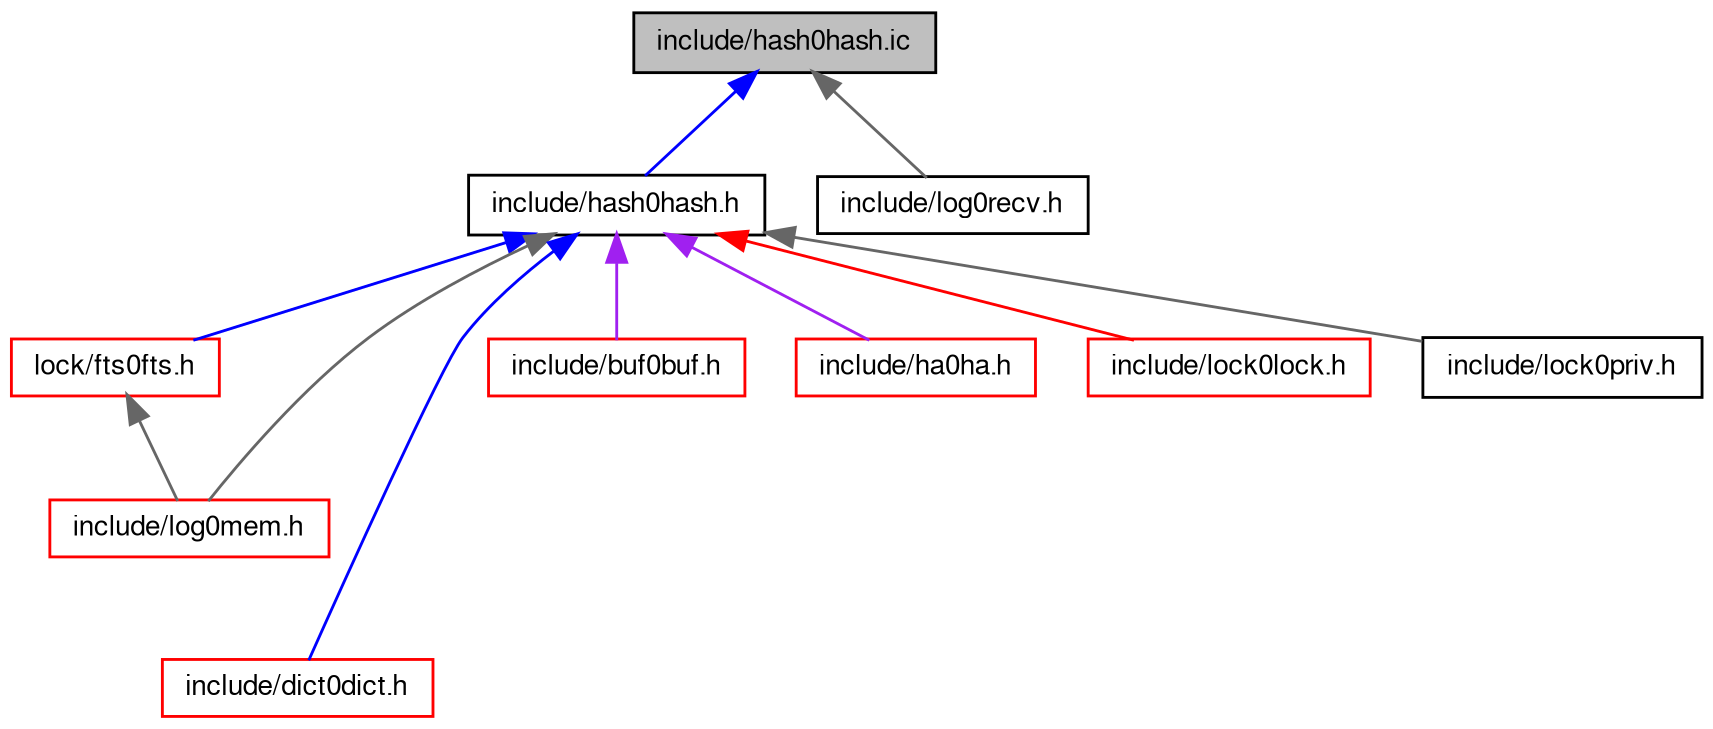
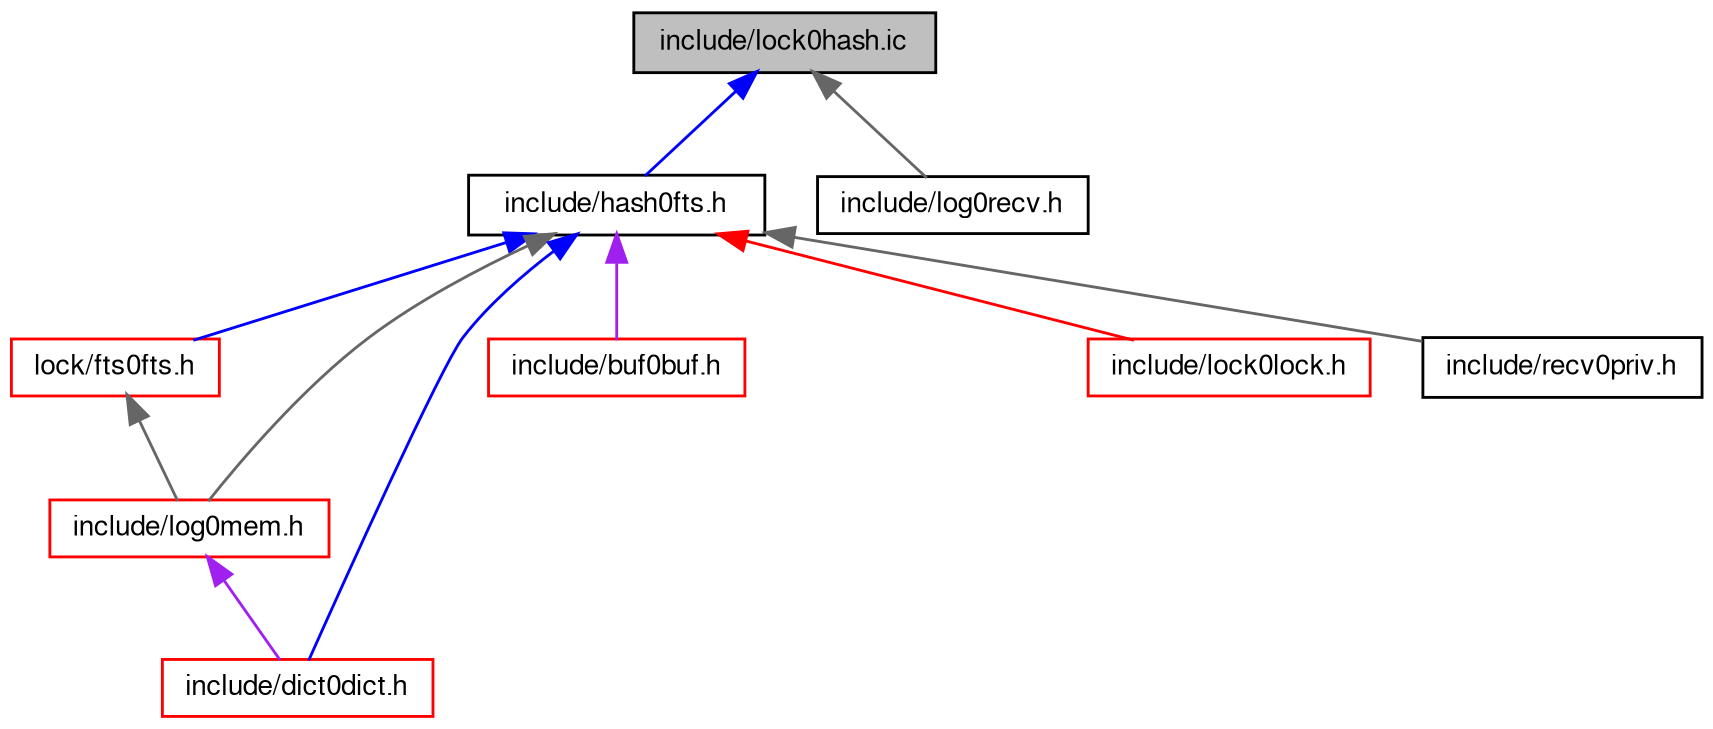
(785, 43) -> (785, 43)
(617, 205) -> (617, 205)
(916, 367) -> none
(1562, 367) -> (1562, 367)
none -> (252, 620)
